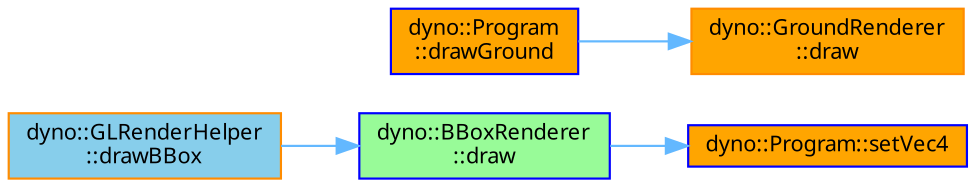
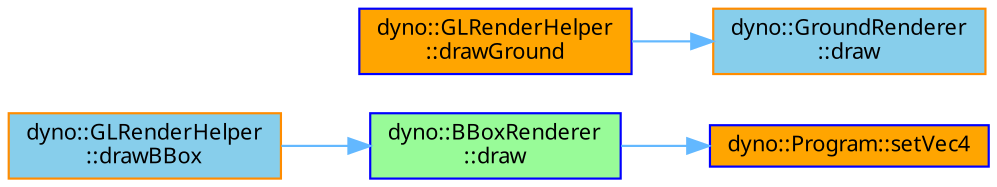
(485, 41) -> (495, 41)
(828, 41) -> (849, 41)
